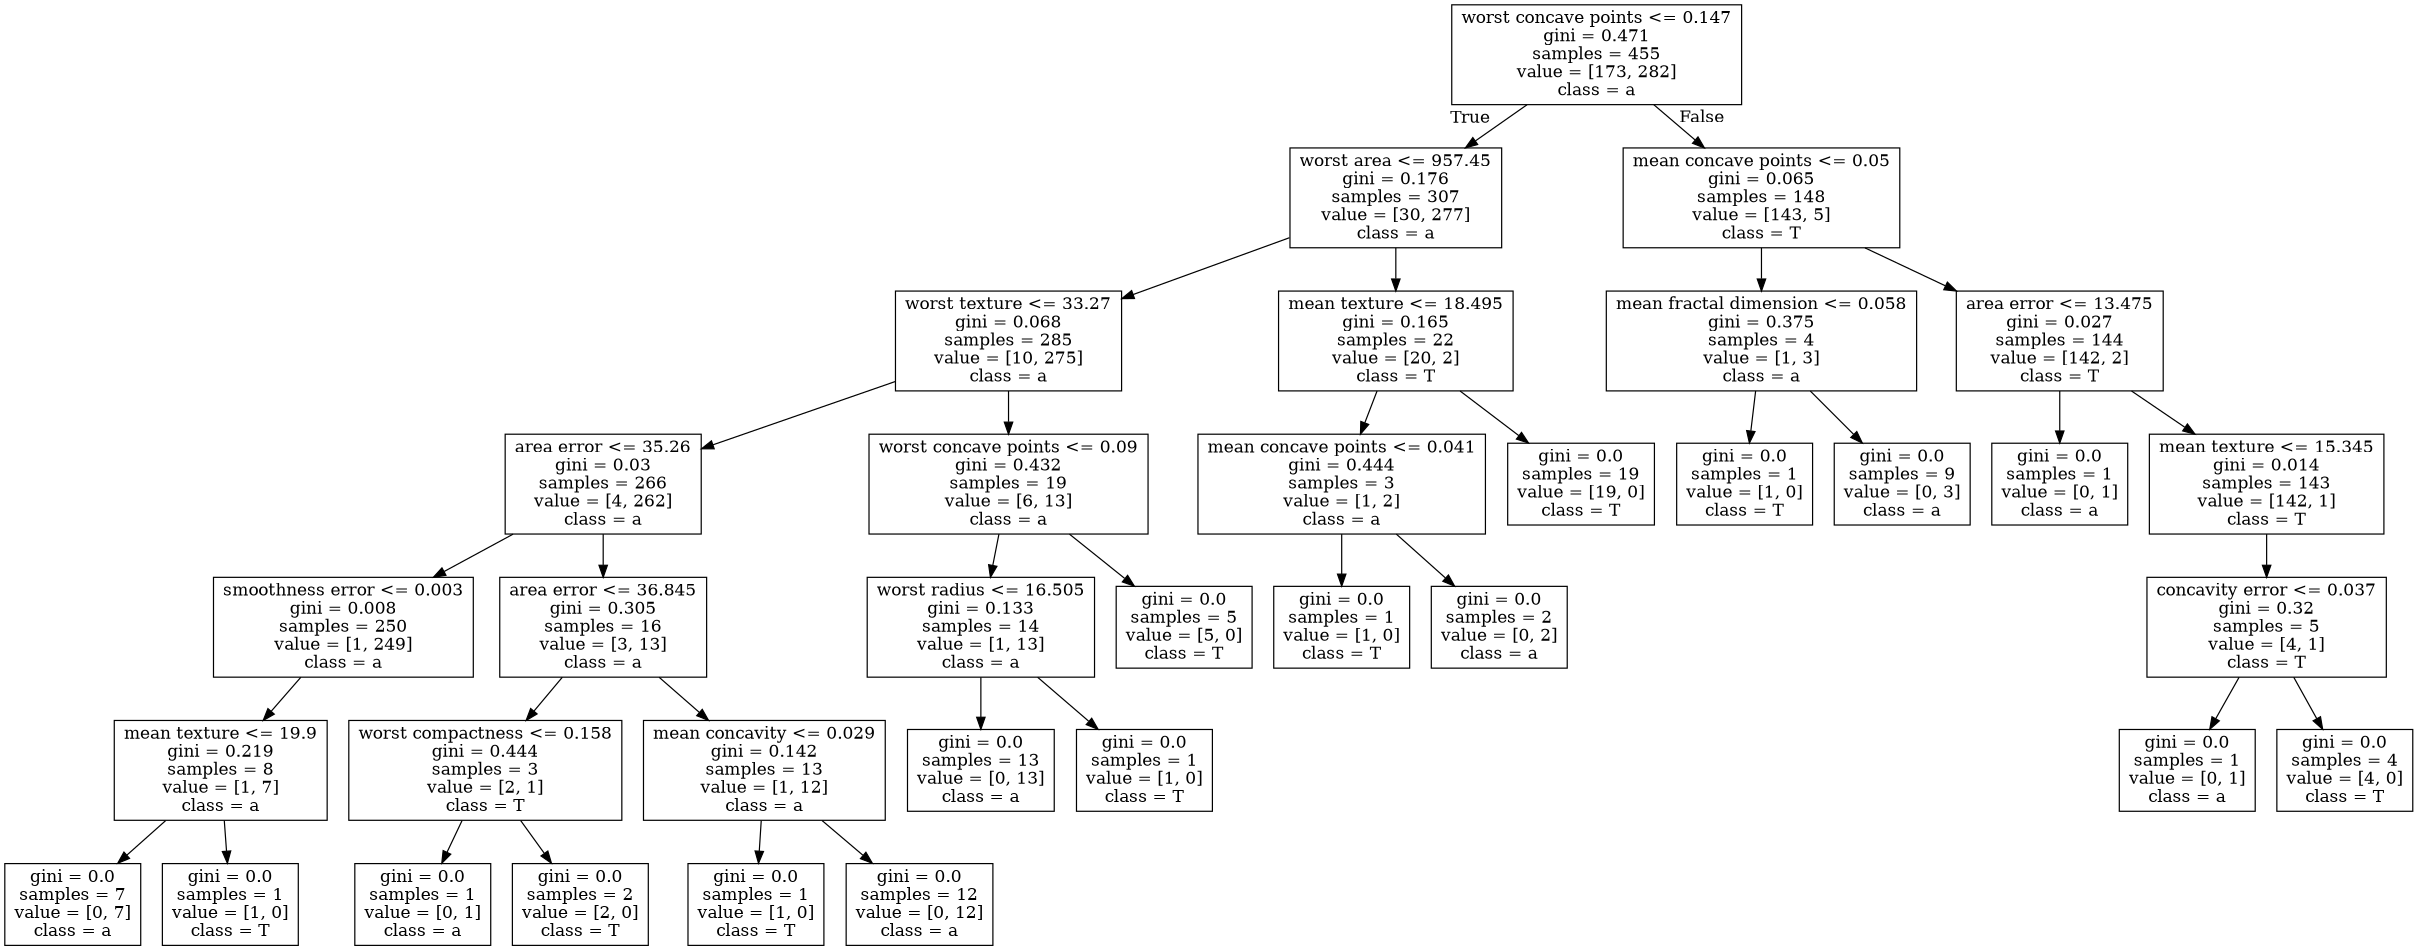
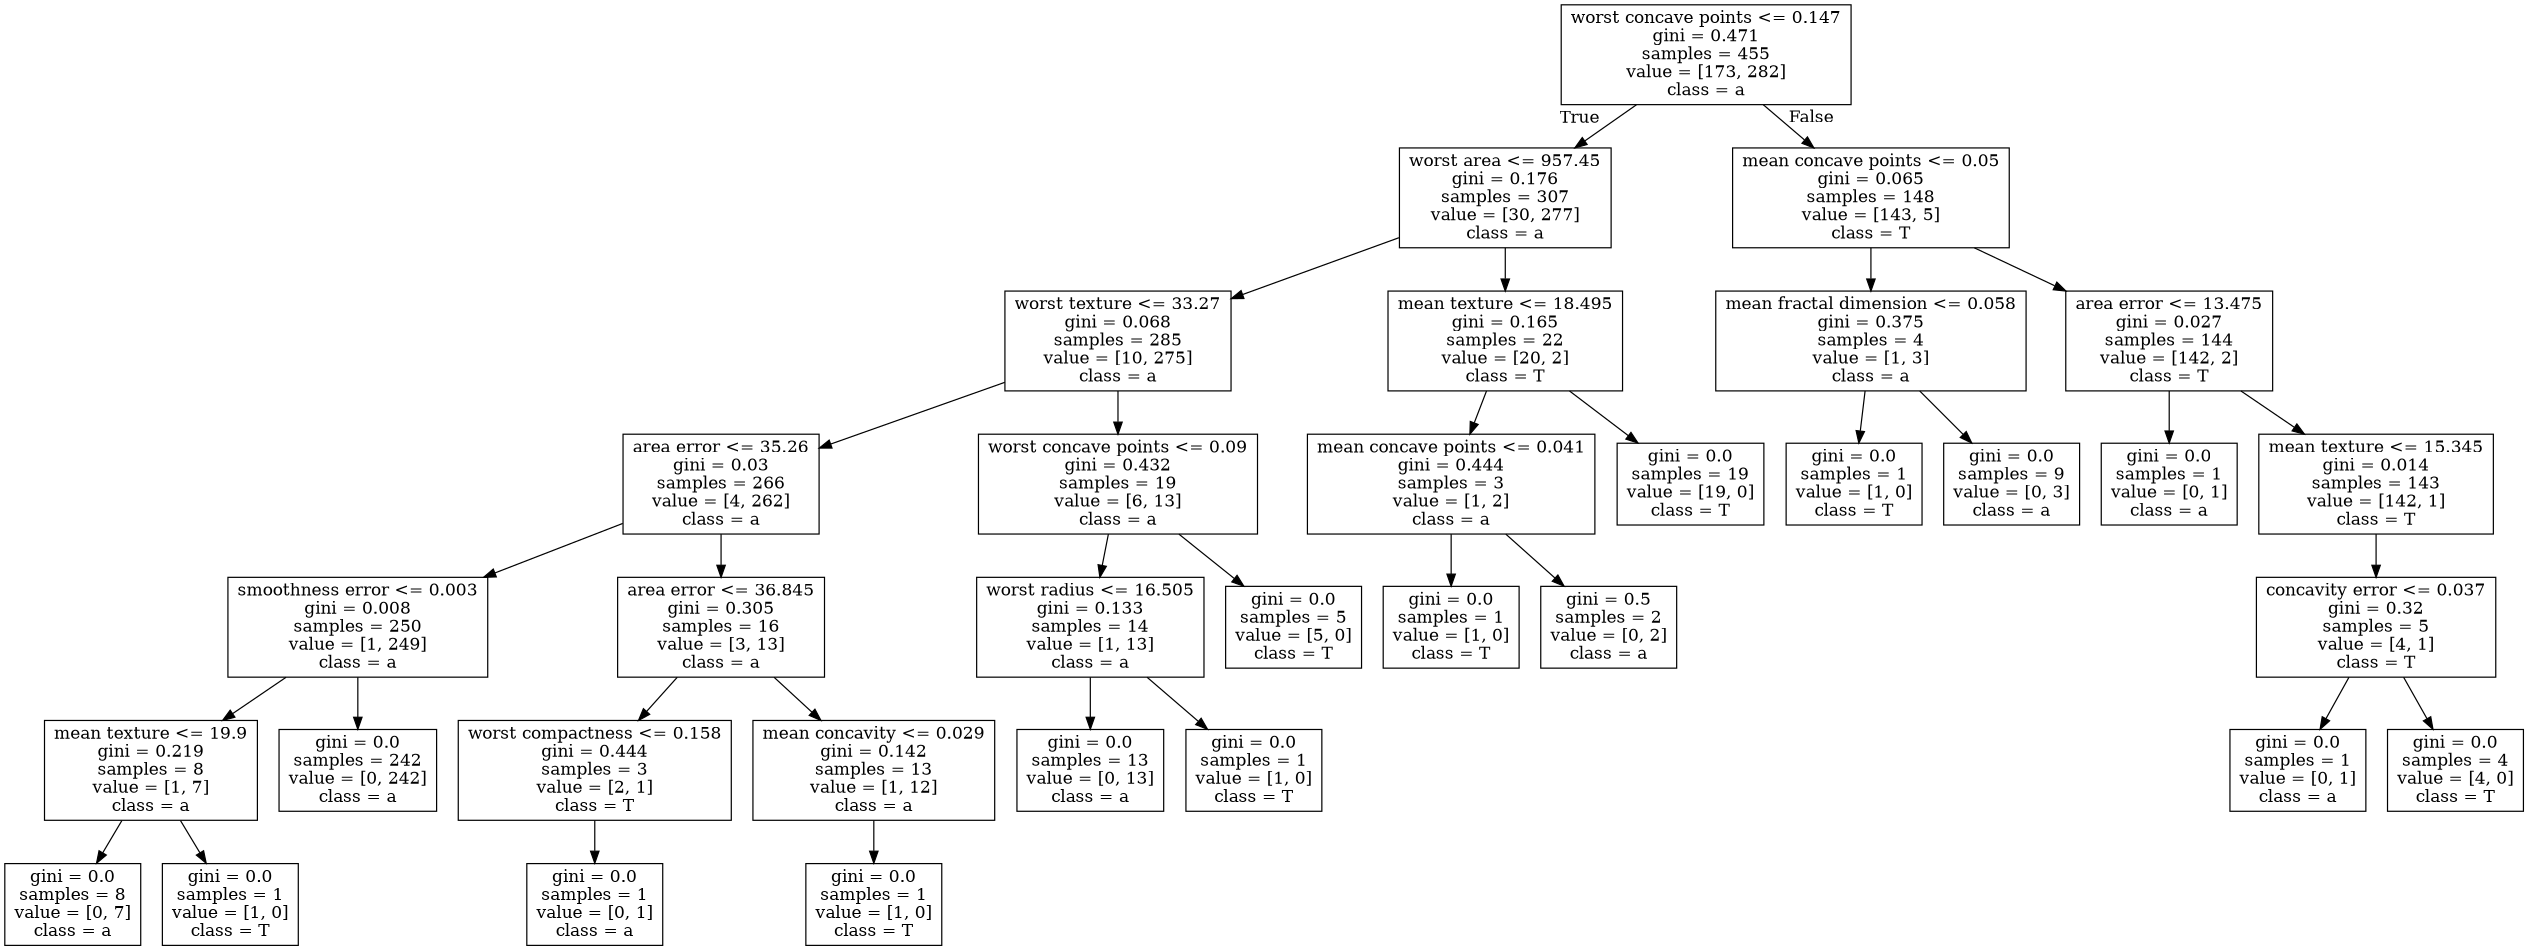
(1499, 627) -> (1609, 627)
none -> (358, 770)
(73, 904) -> (73, 904)
(580, 904) -> none
(920, 904) -> none
